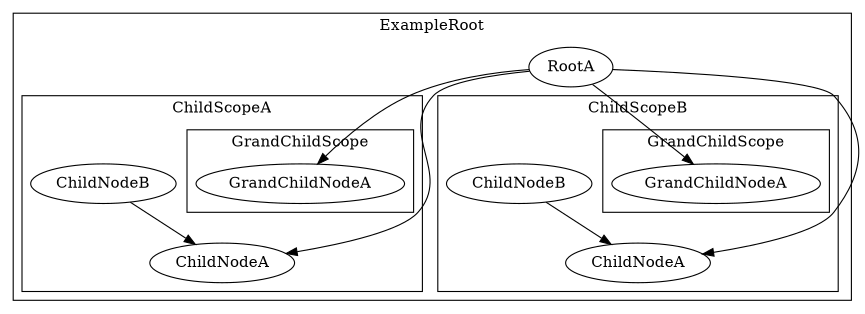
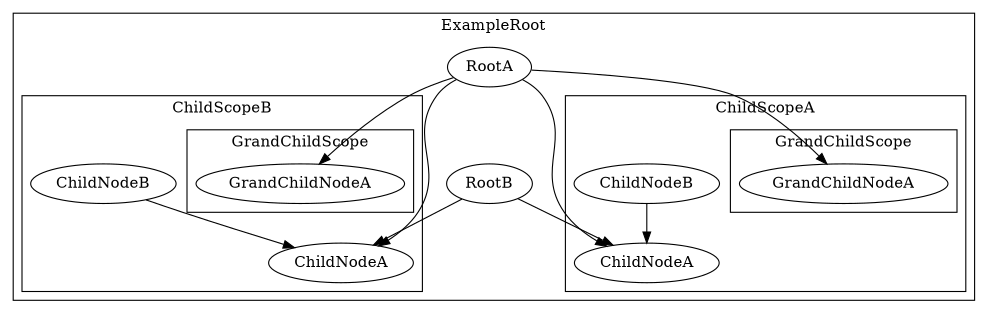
none -> (490, 184)
